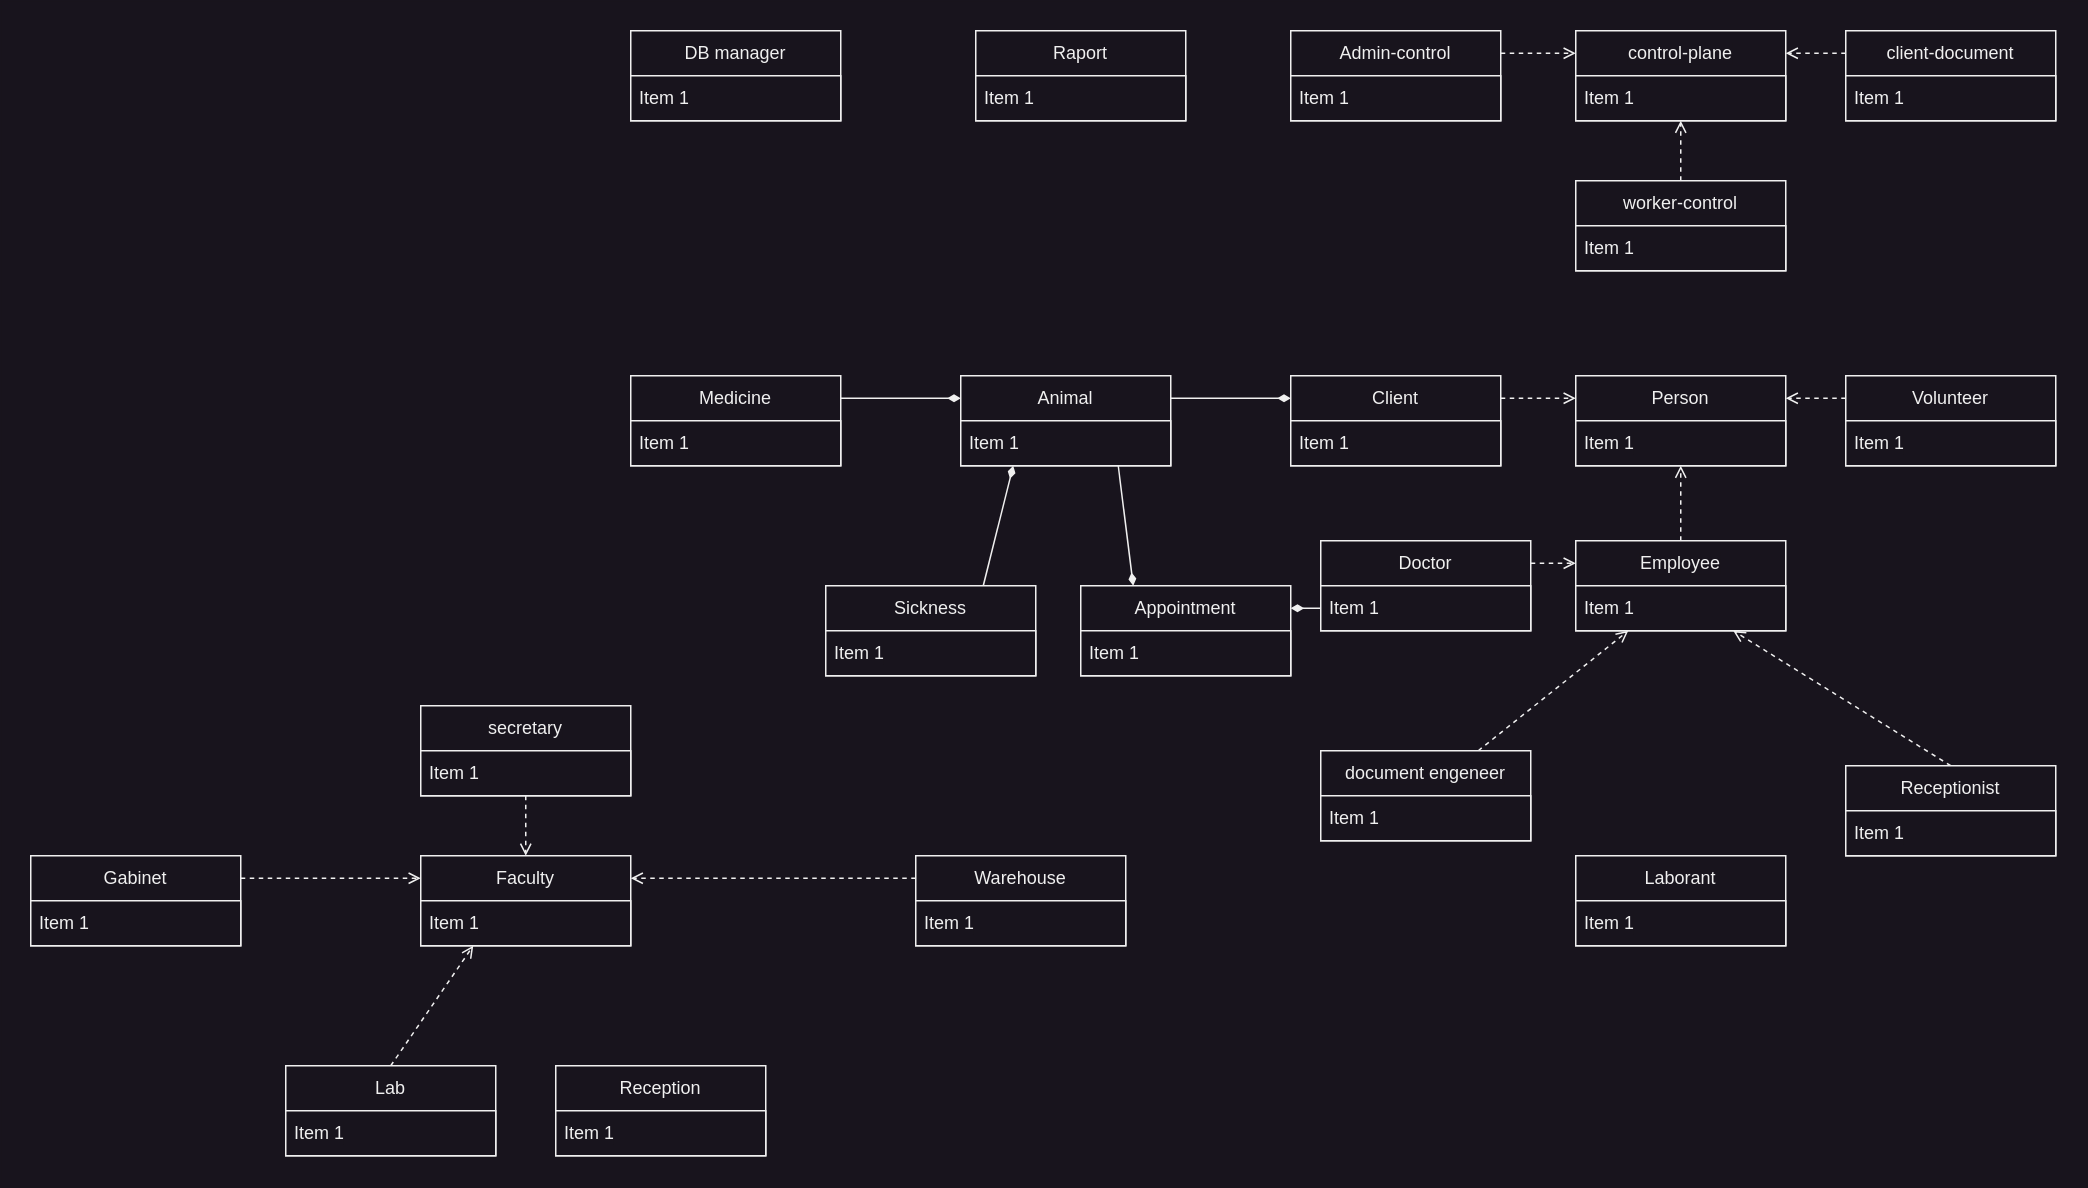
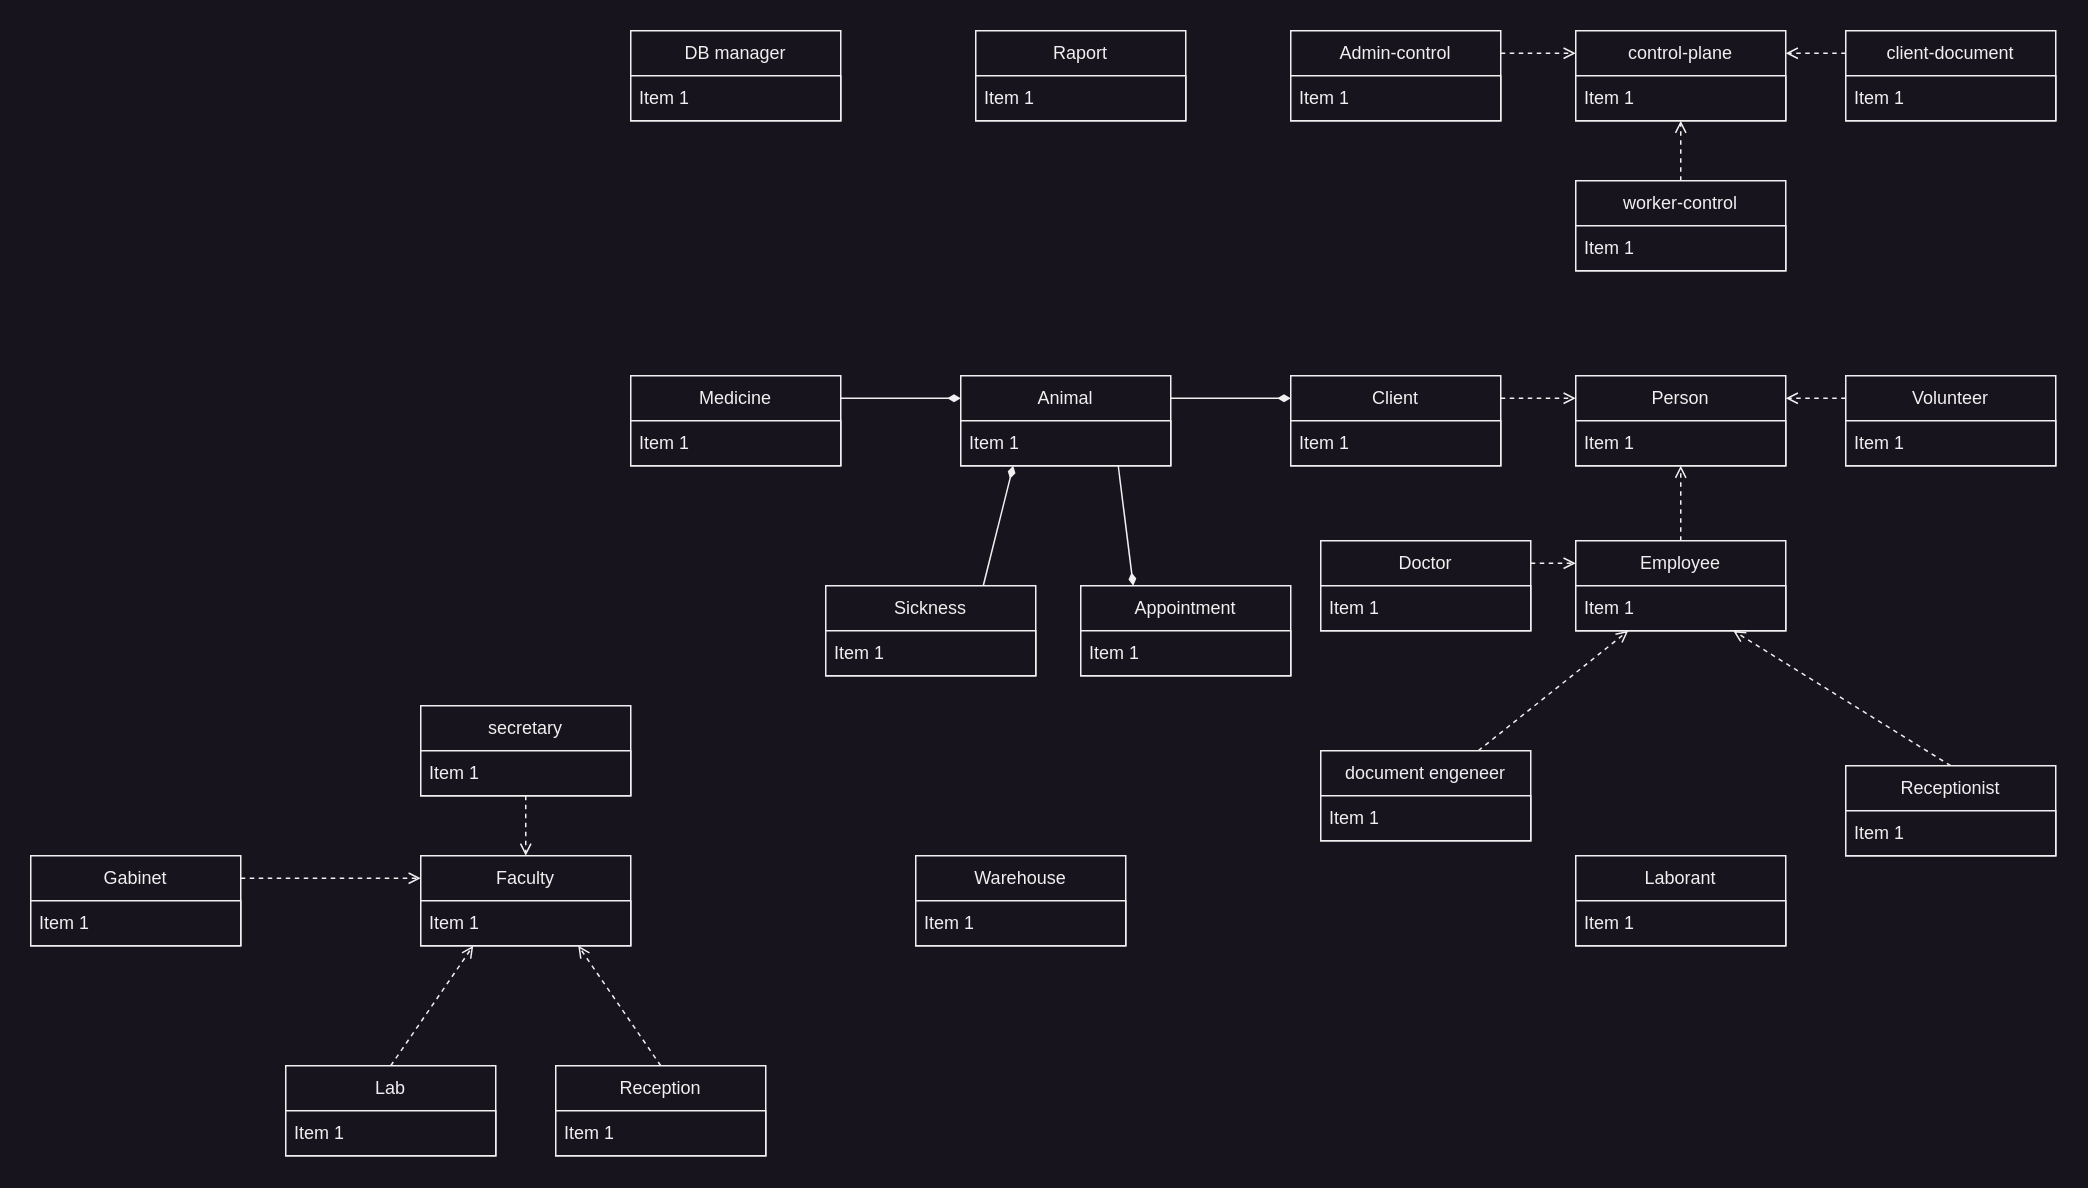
(1311, 608) -> none
(775, 878) -> none
none -> (620, 1007)
